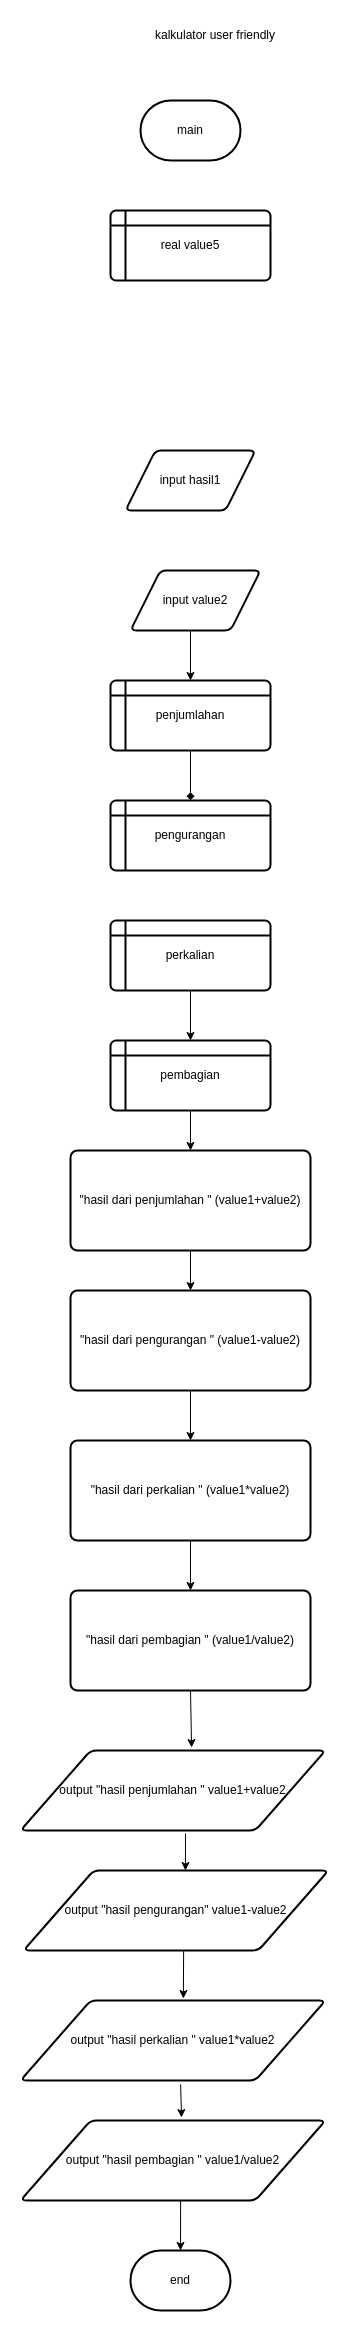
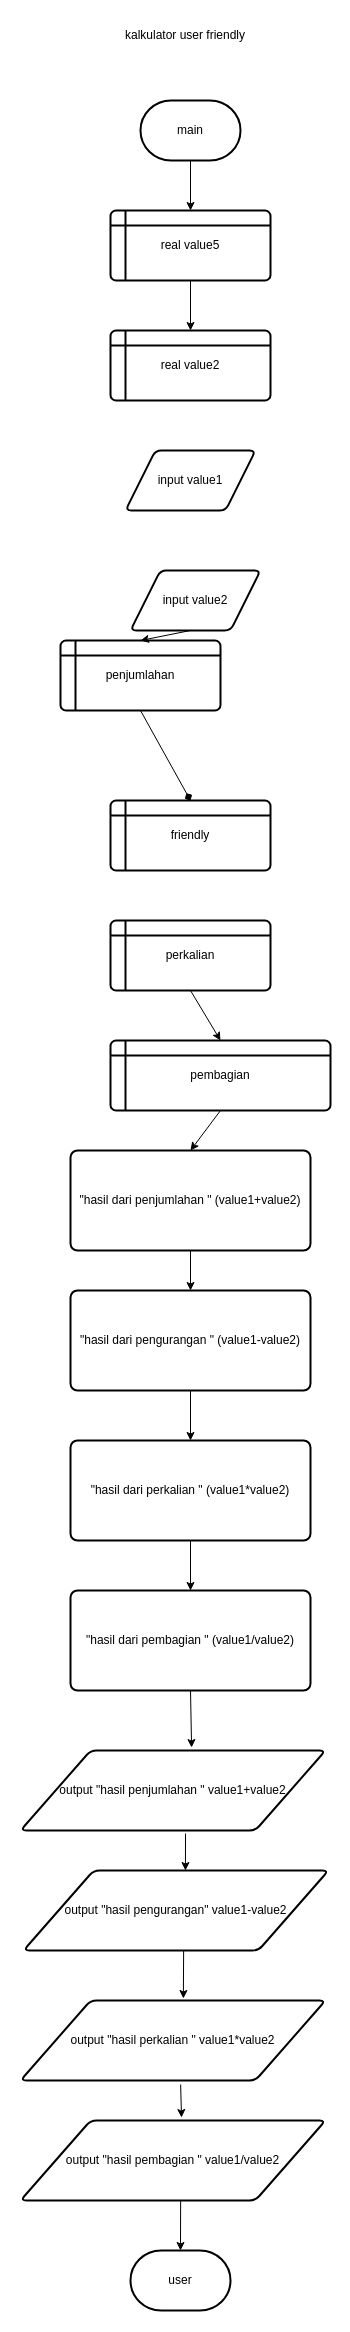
(216, 36) -> (186, 36)
none -> (191, 182)
none -> (191, 302)
none -> (191, 366)
(191, 481) -> (191, 481)
(191, 716) -> (141, 676)
(191, 836) -> (191, 836)
(191, 1076) -> (221, 1076)
(181, 2281) -> (181, 2281)
